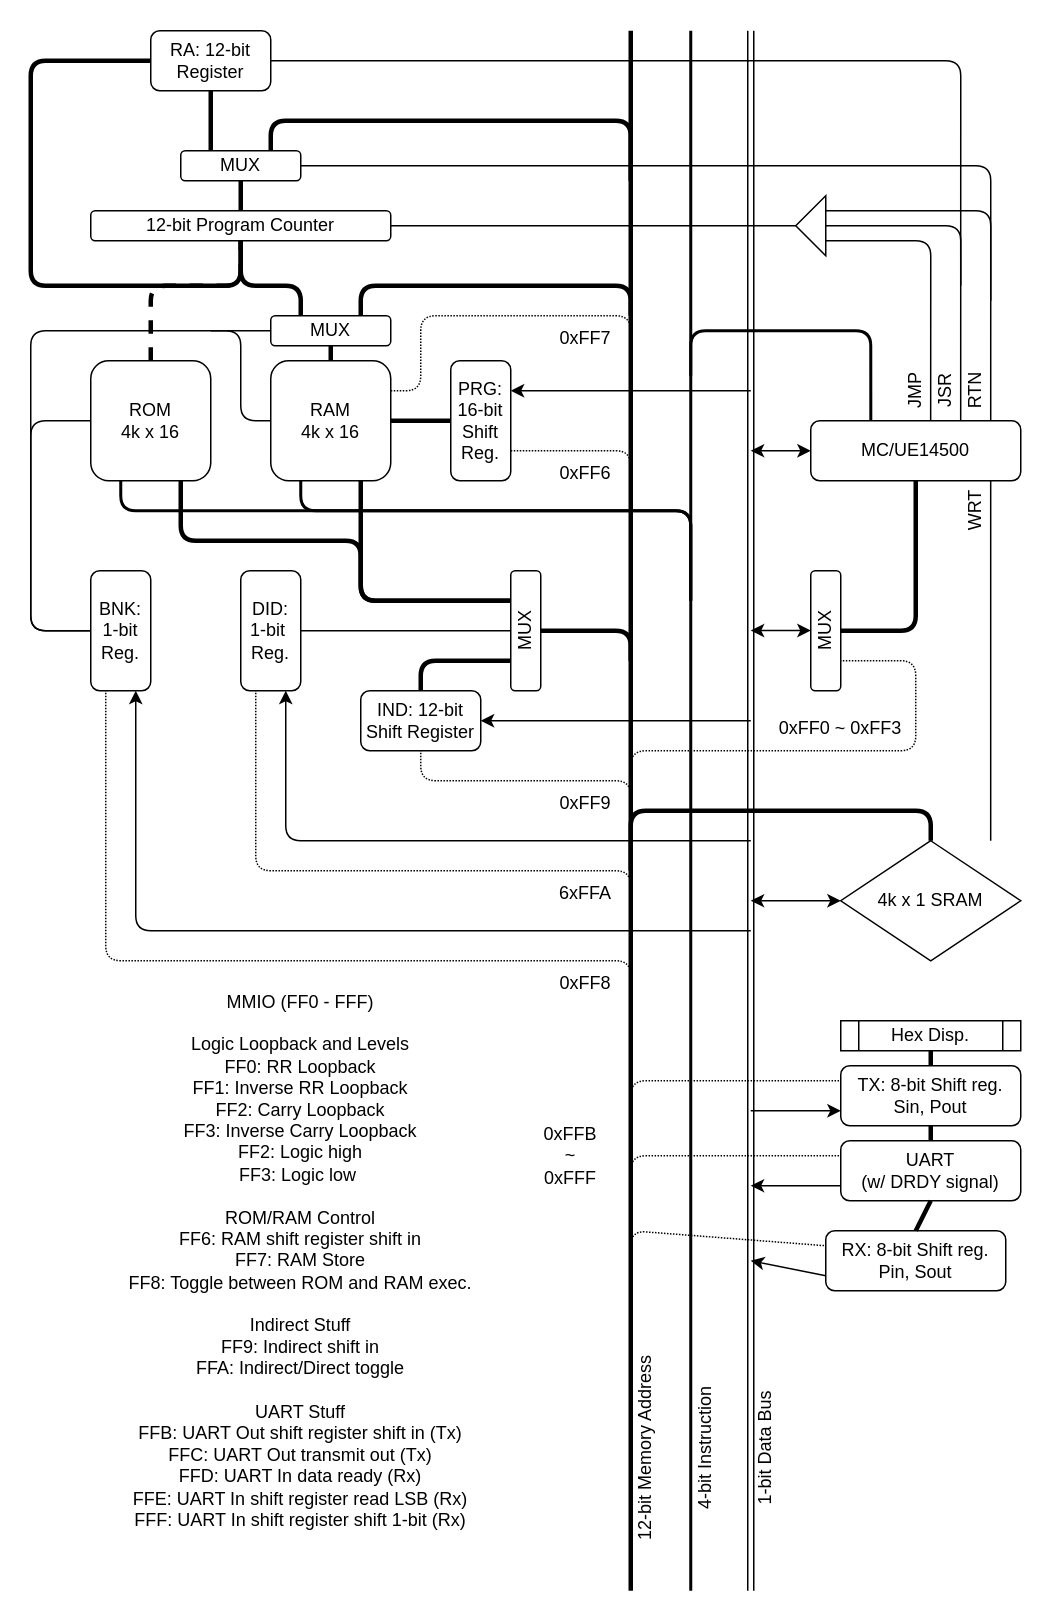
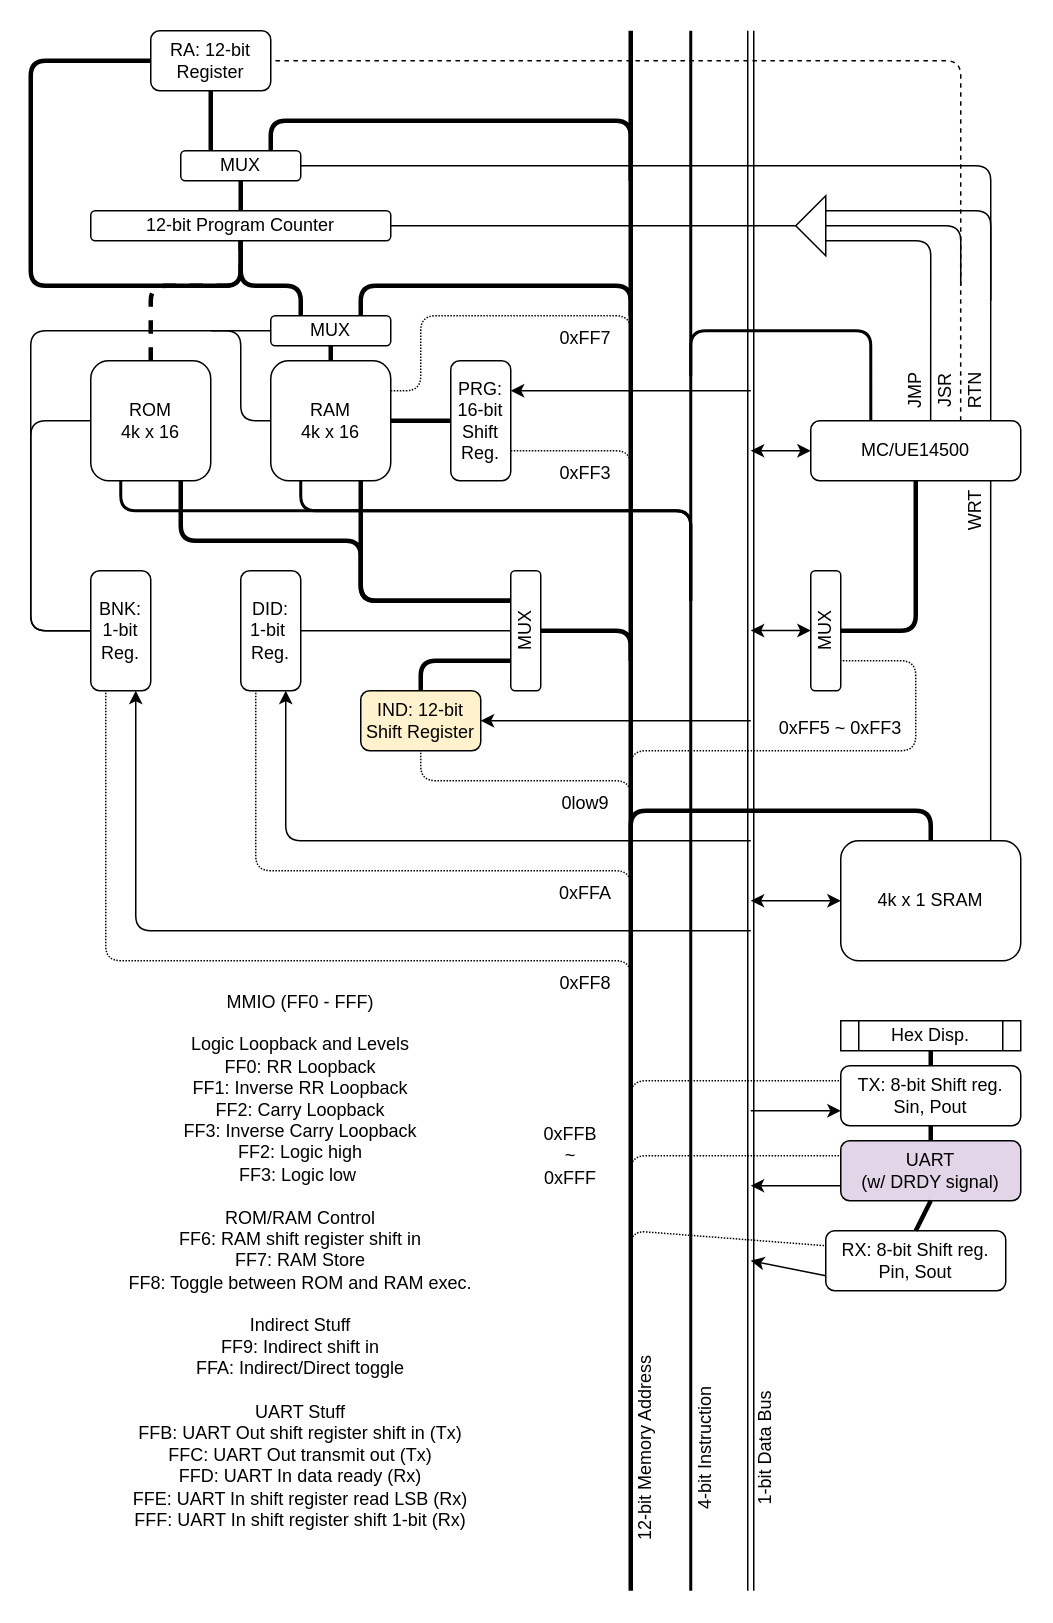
(697, 61) -> (697, 61)
(586, 473) -> (586, 473)
(421, 721) -> (421, 721)
(841, 728) -> (841, 728)
(586, 803) -> (586, 803)
(586, 893) -> (586, 893)
(931, 901) -> (931, 901)
(931, 1171) -> (931, 1171)
